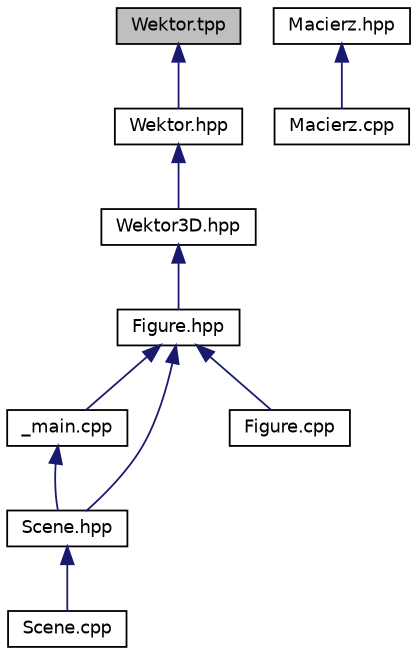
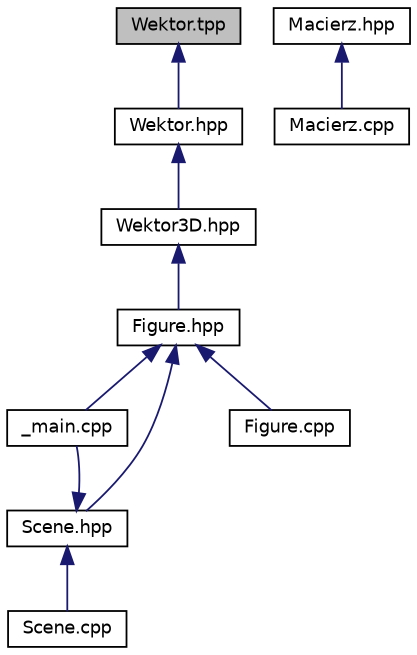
(55, 487) -> (79, 469)
